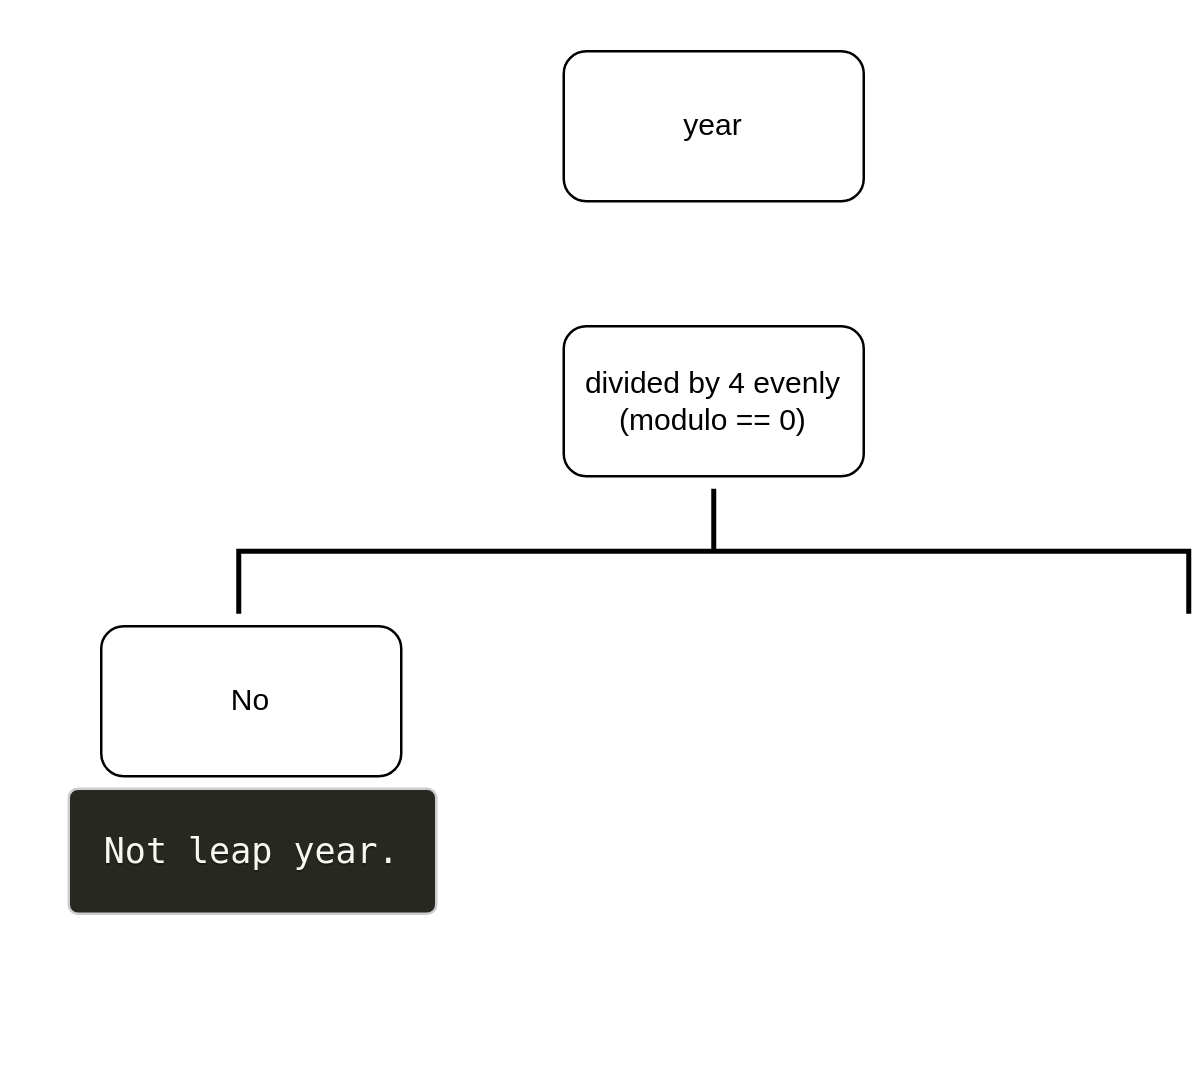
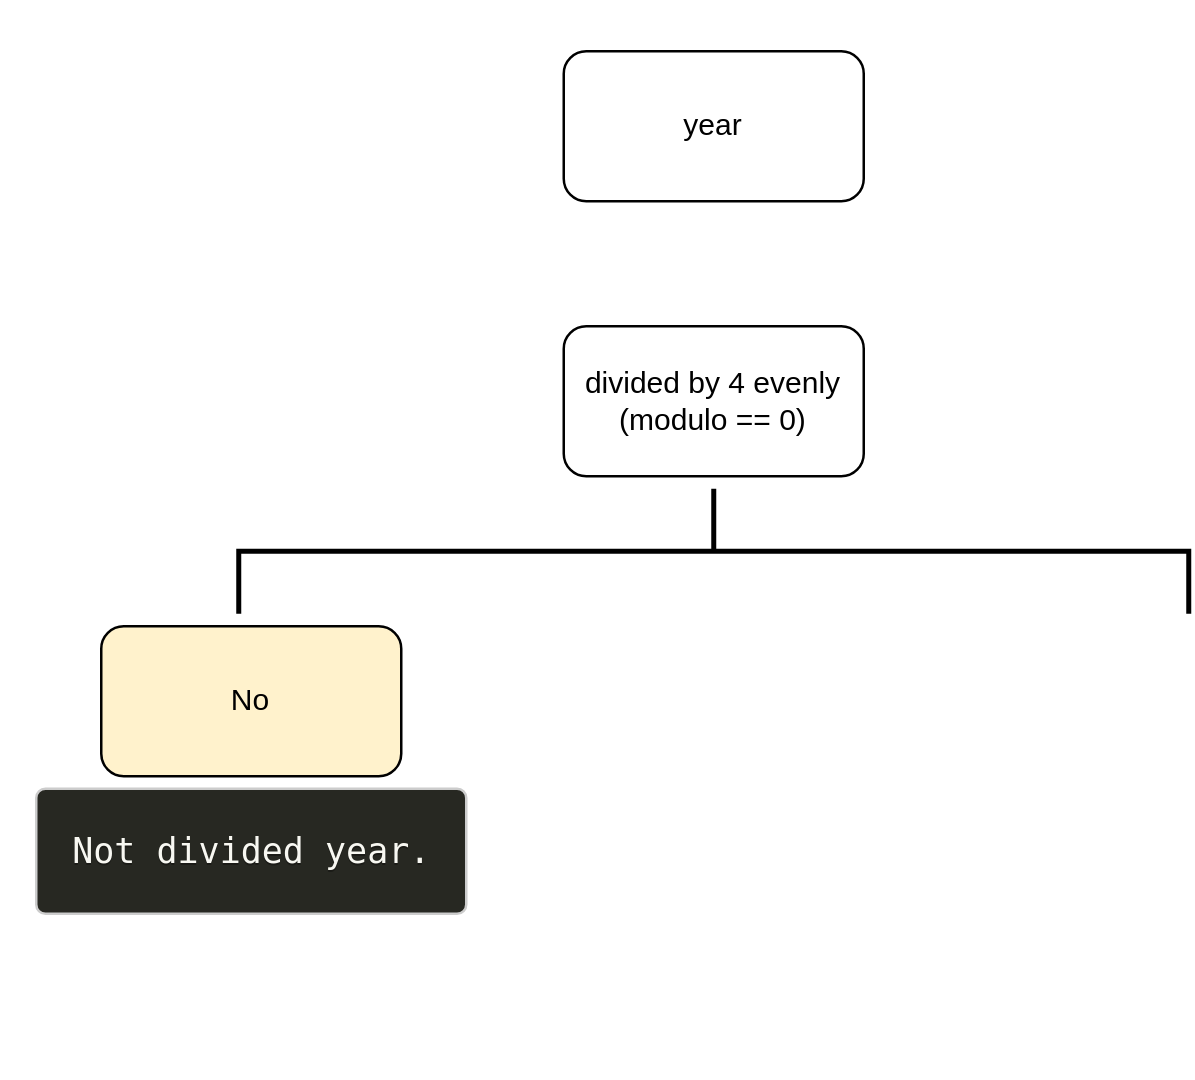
(251, 701) -> (251, 701)
(253, 851) -> (253, 851)
